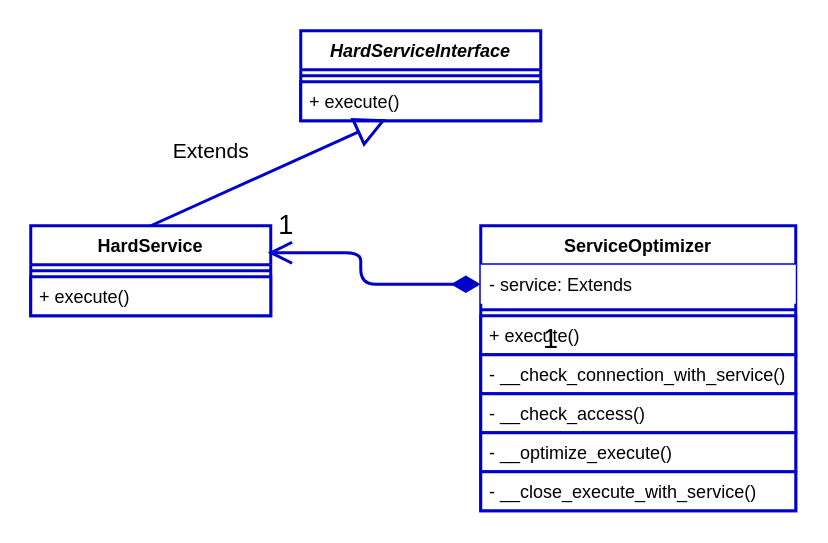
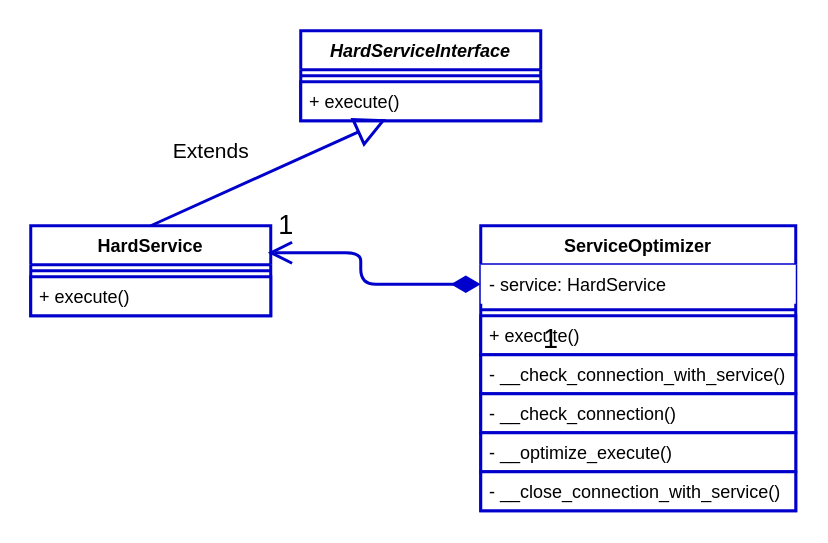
(570, 285) -> (588, 285)
(577, 414) -> (595, 414)
(641, 492) -> (654, 492)
